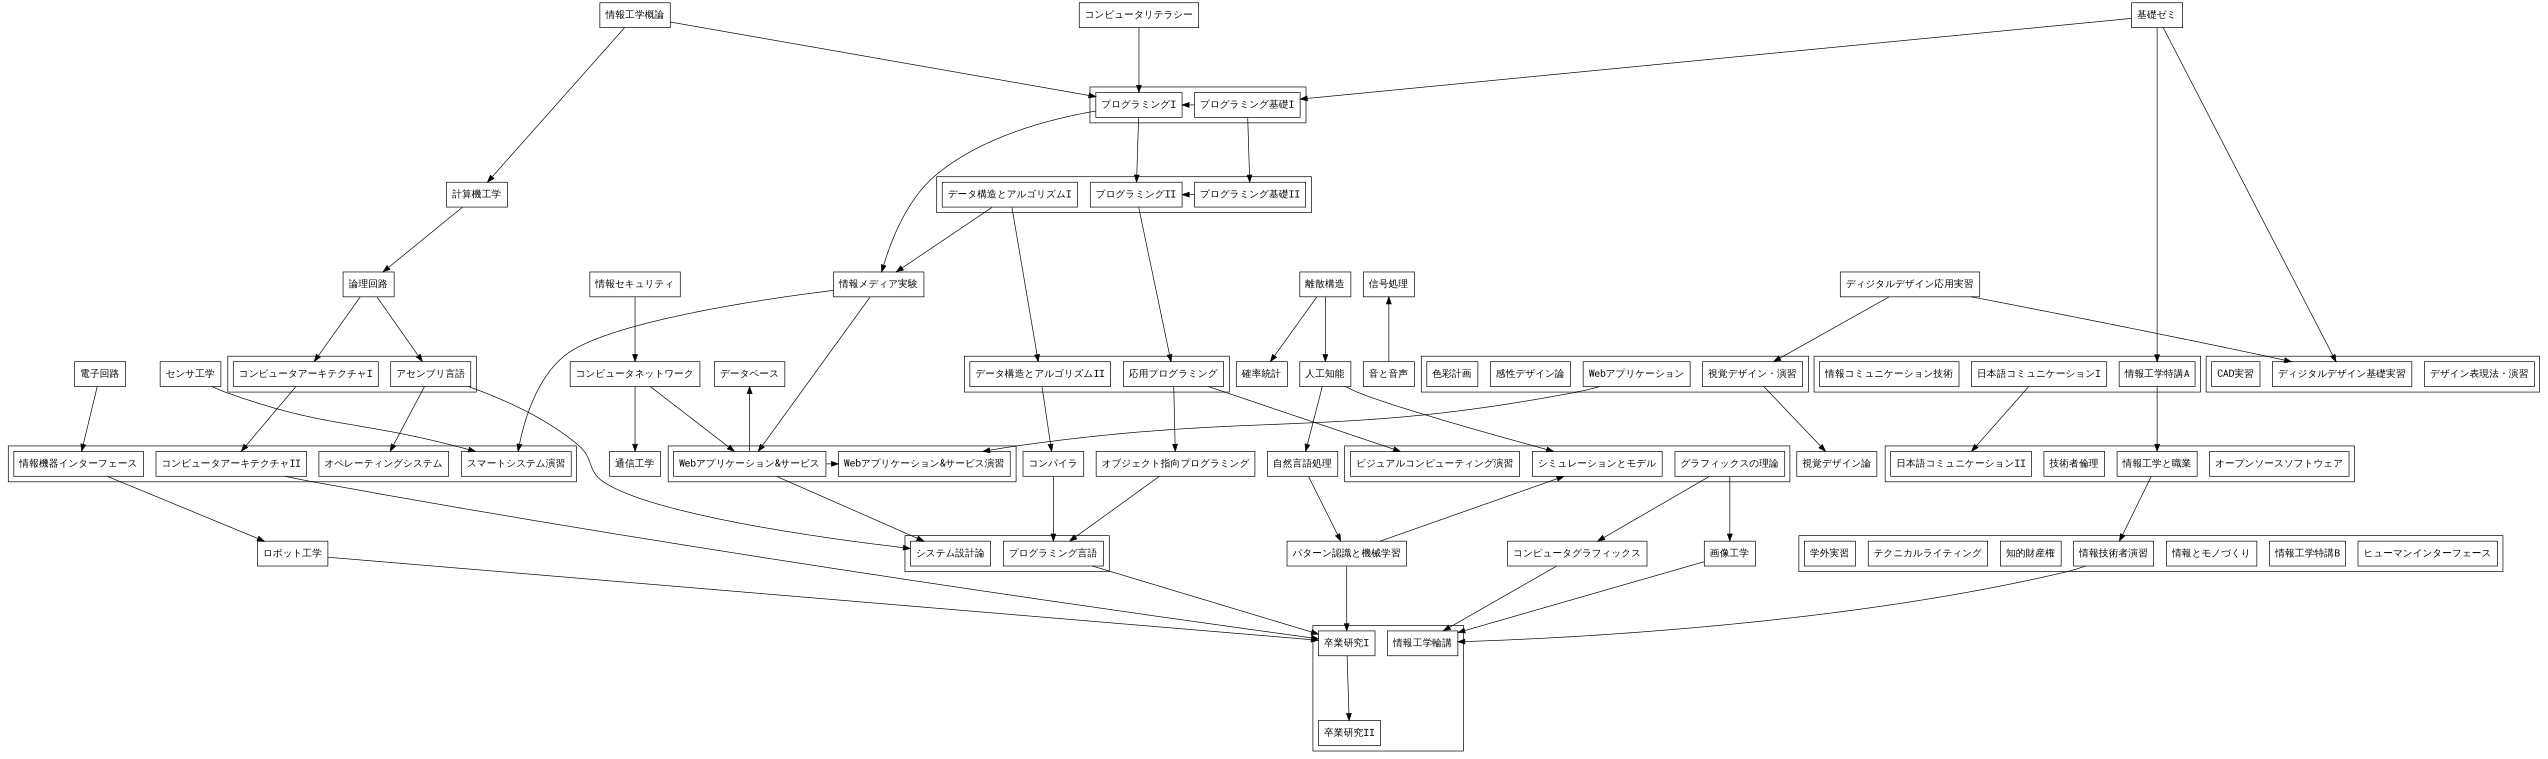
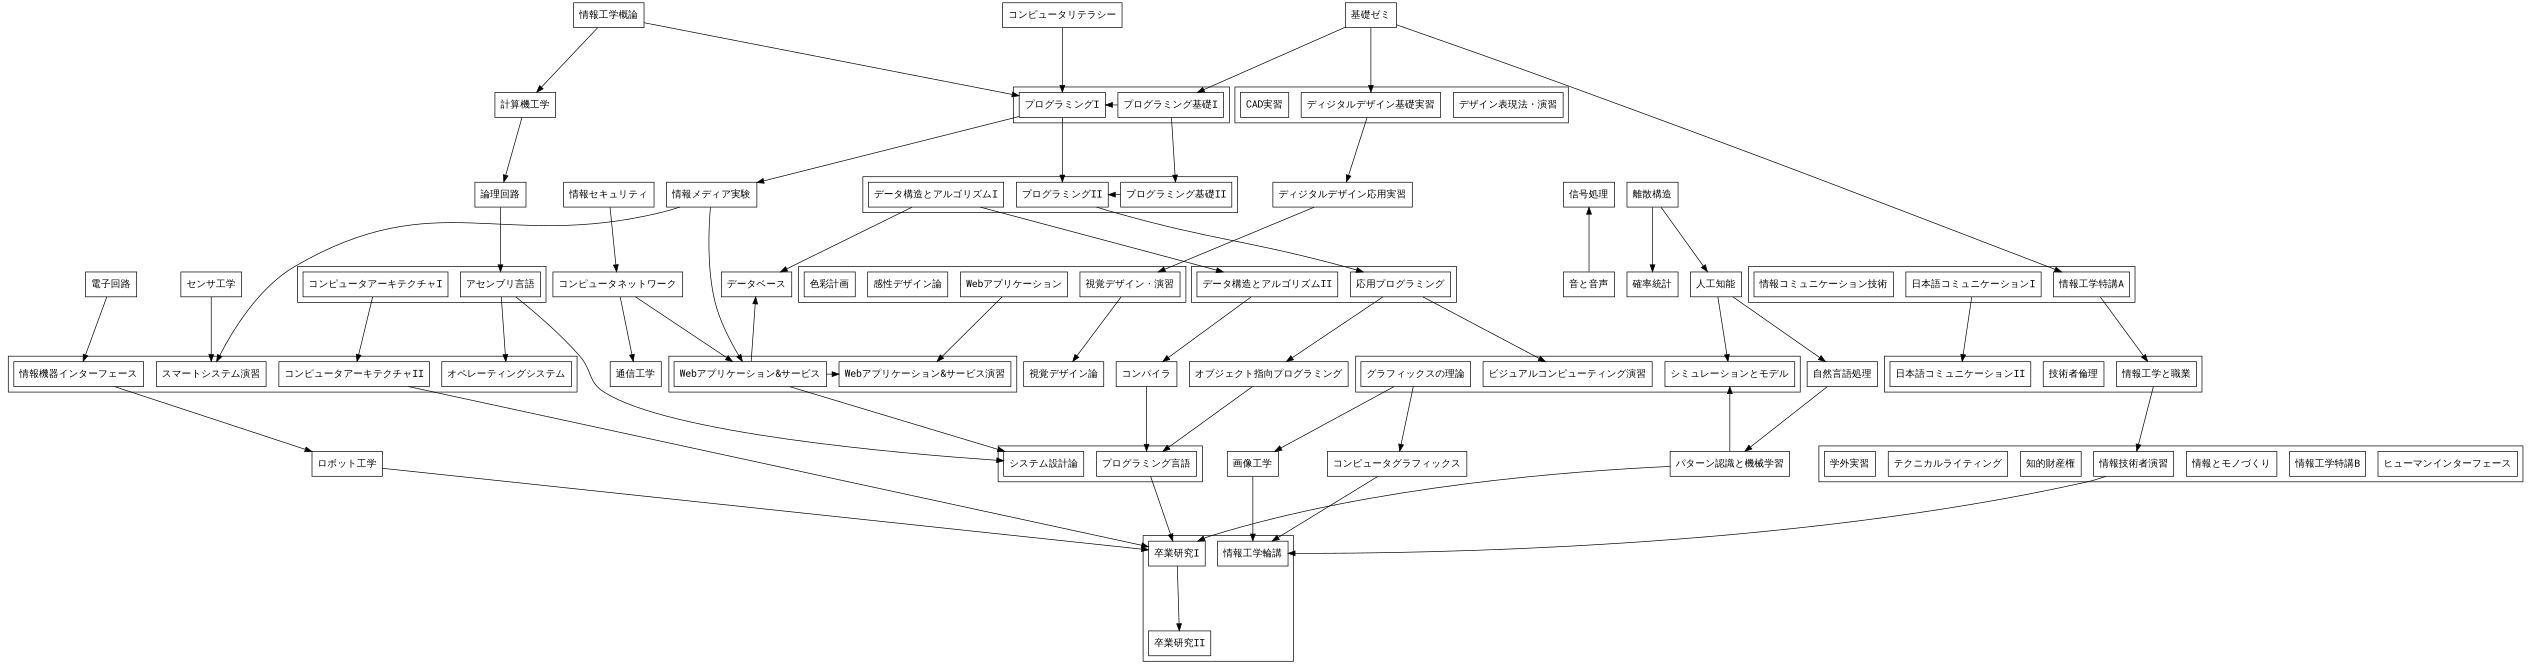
(947, 238) -> (849, 238)
(339, 326) -> none
(2128, 328) -> (1358, 146)
(2279, 464) -> none
